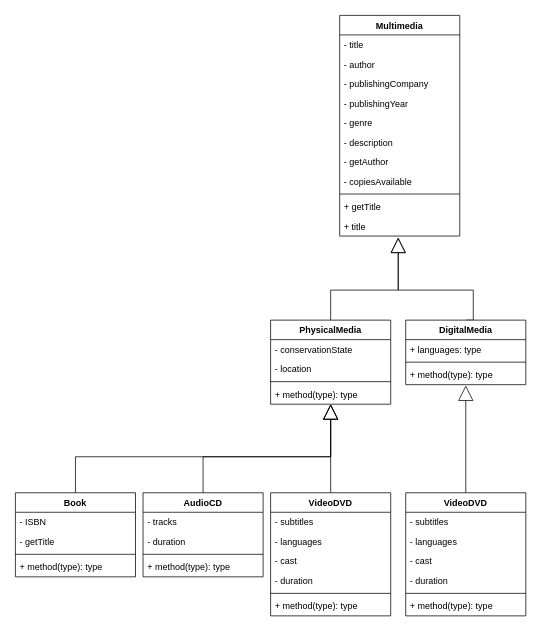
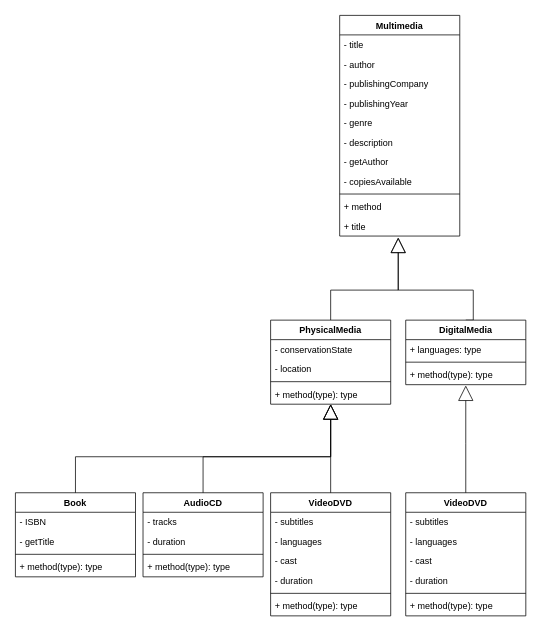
(365, 207) -> (362, 207)
